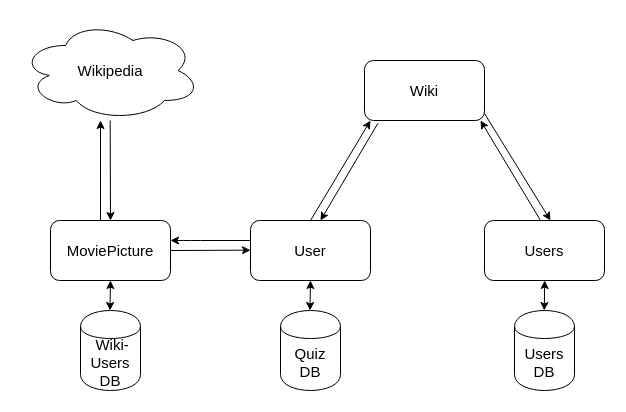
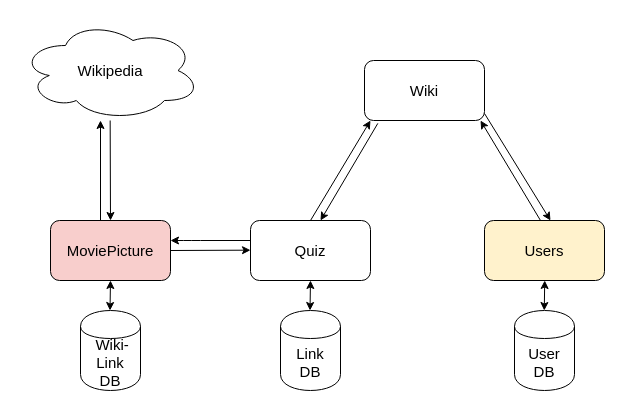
(111, 251) -> (111, 251)
(311, 251) -> (311, 251)
(545, 251) -> (545, 251)
(111, 363) -> (111, 363)
(311, 363) -> (311, 363)
(545, 363) -> (545, 363)
